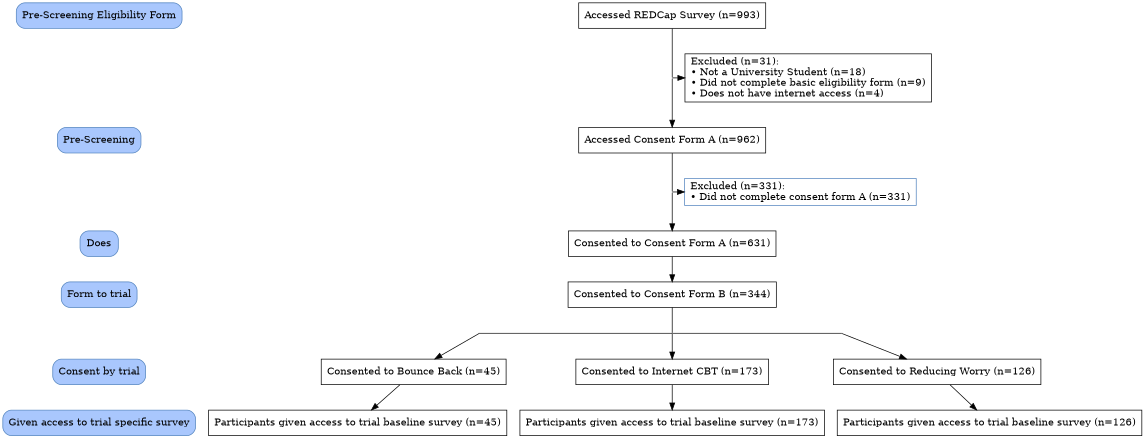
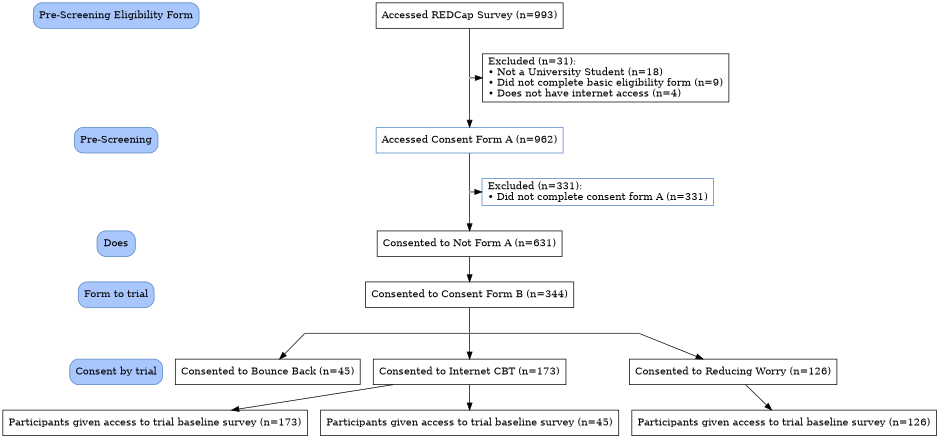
(672, 140) -> (470, 140)
(672, 244) -> (470, 244)
(388, 395) -> (470, 394)
(99, 423) -> none
